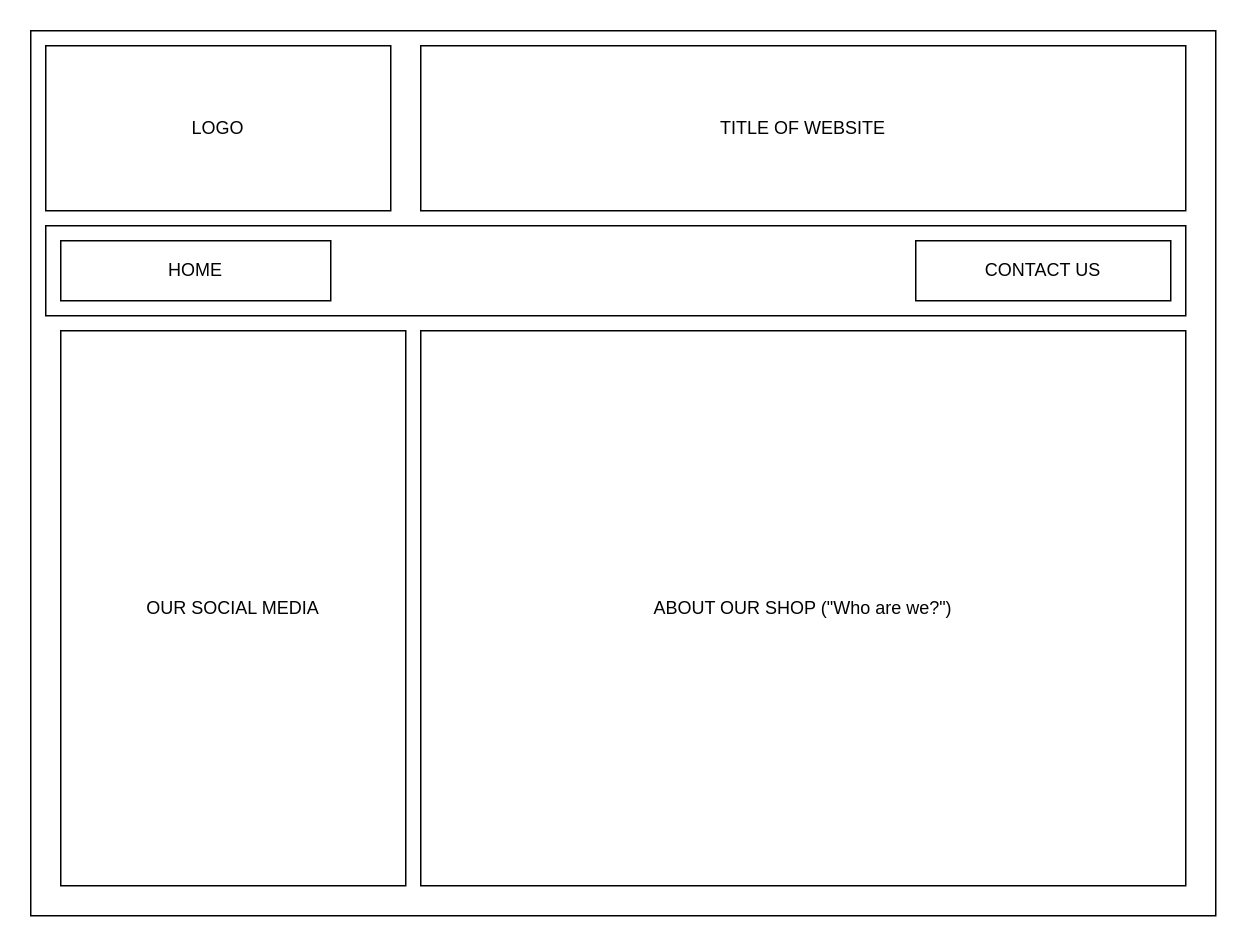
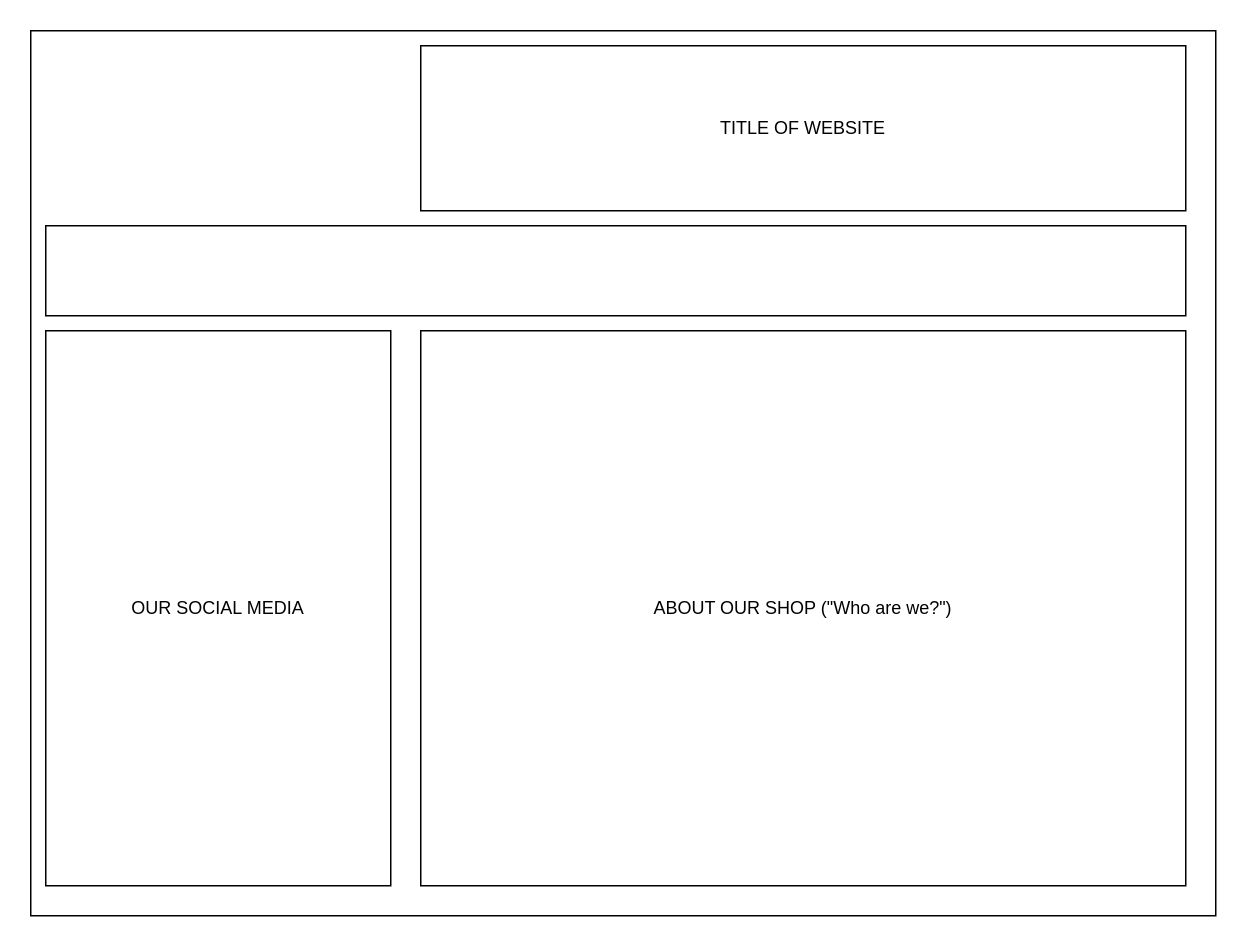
(218, 128) -> none
(196, 271) -> none
(1043, 271) -> none
(233, 608) -> (218, 608)
